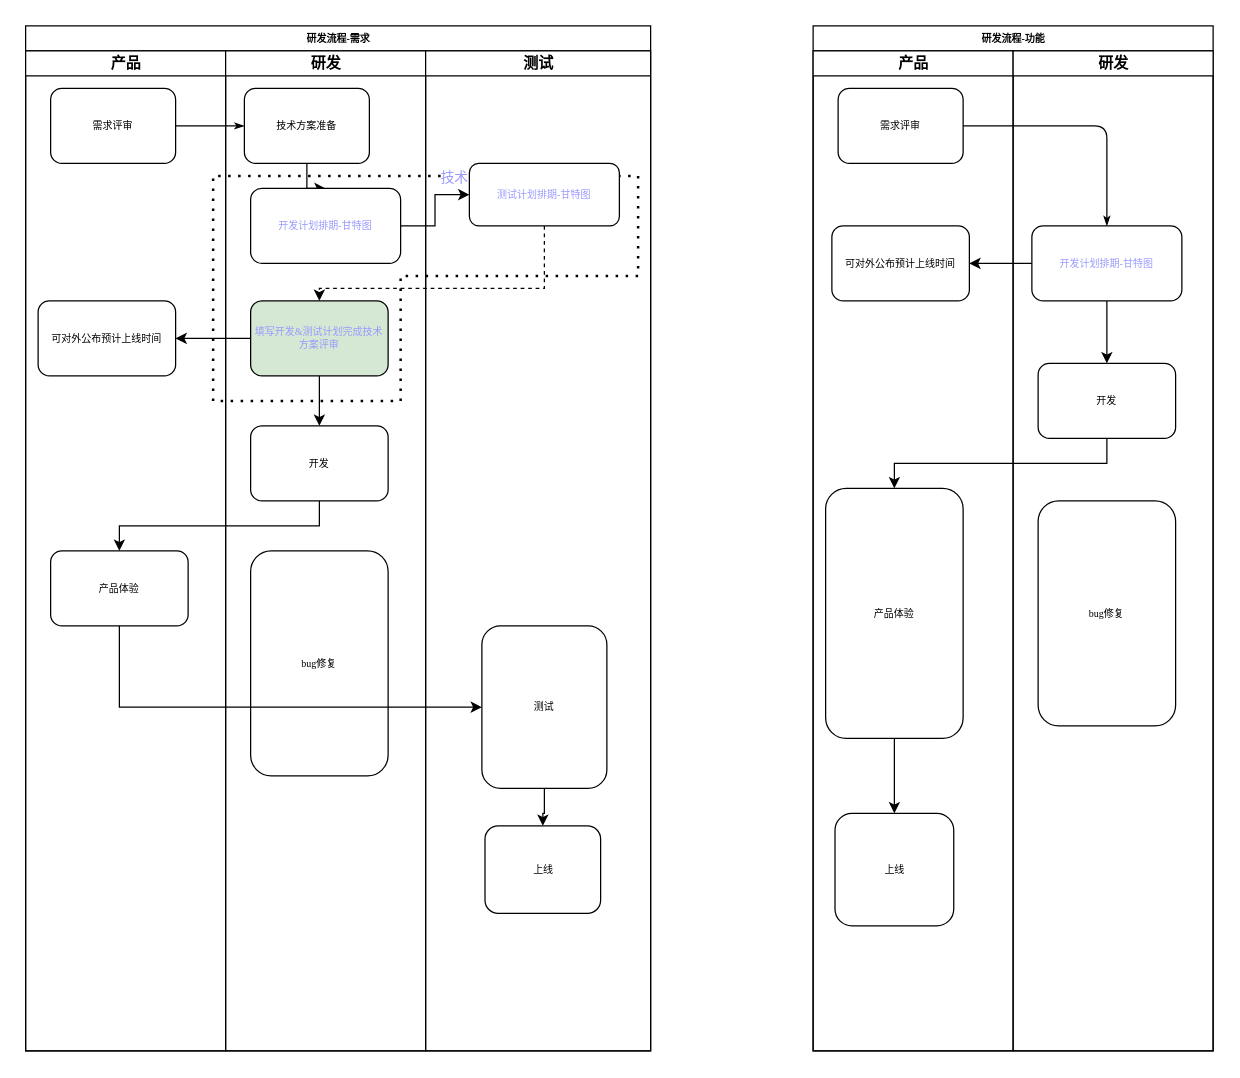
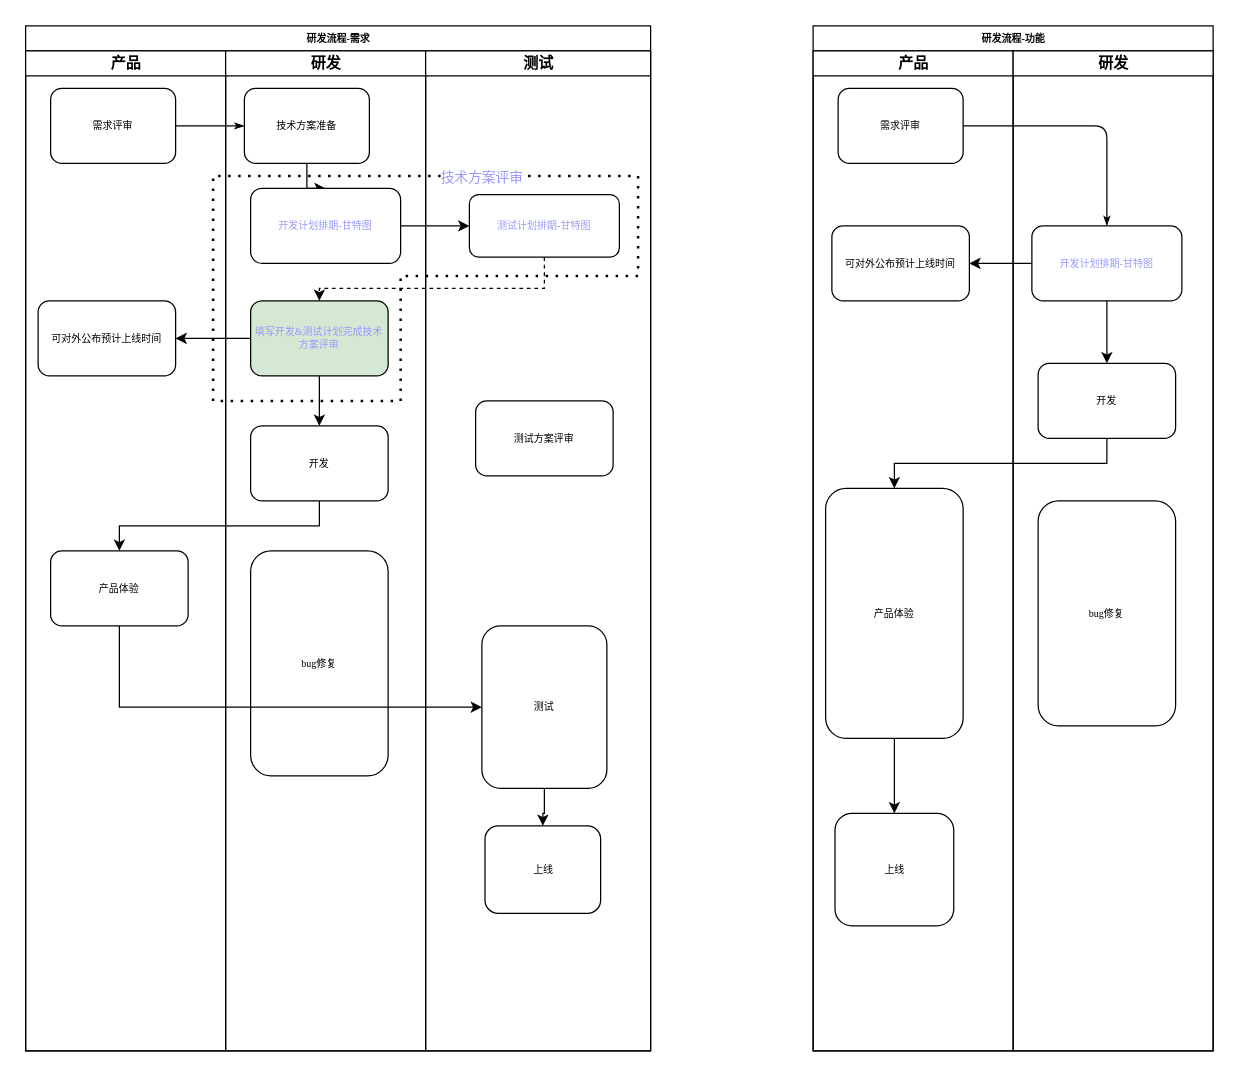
(544, 194) -> (544, 226)
none -> (544, 438)
